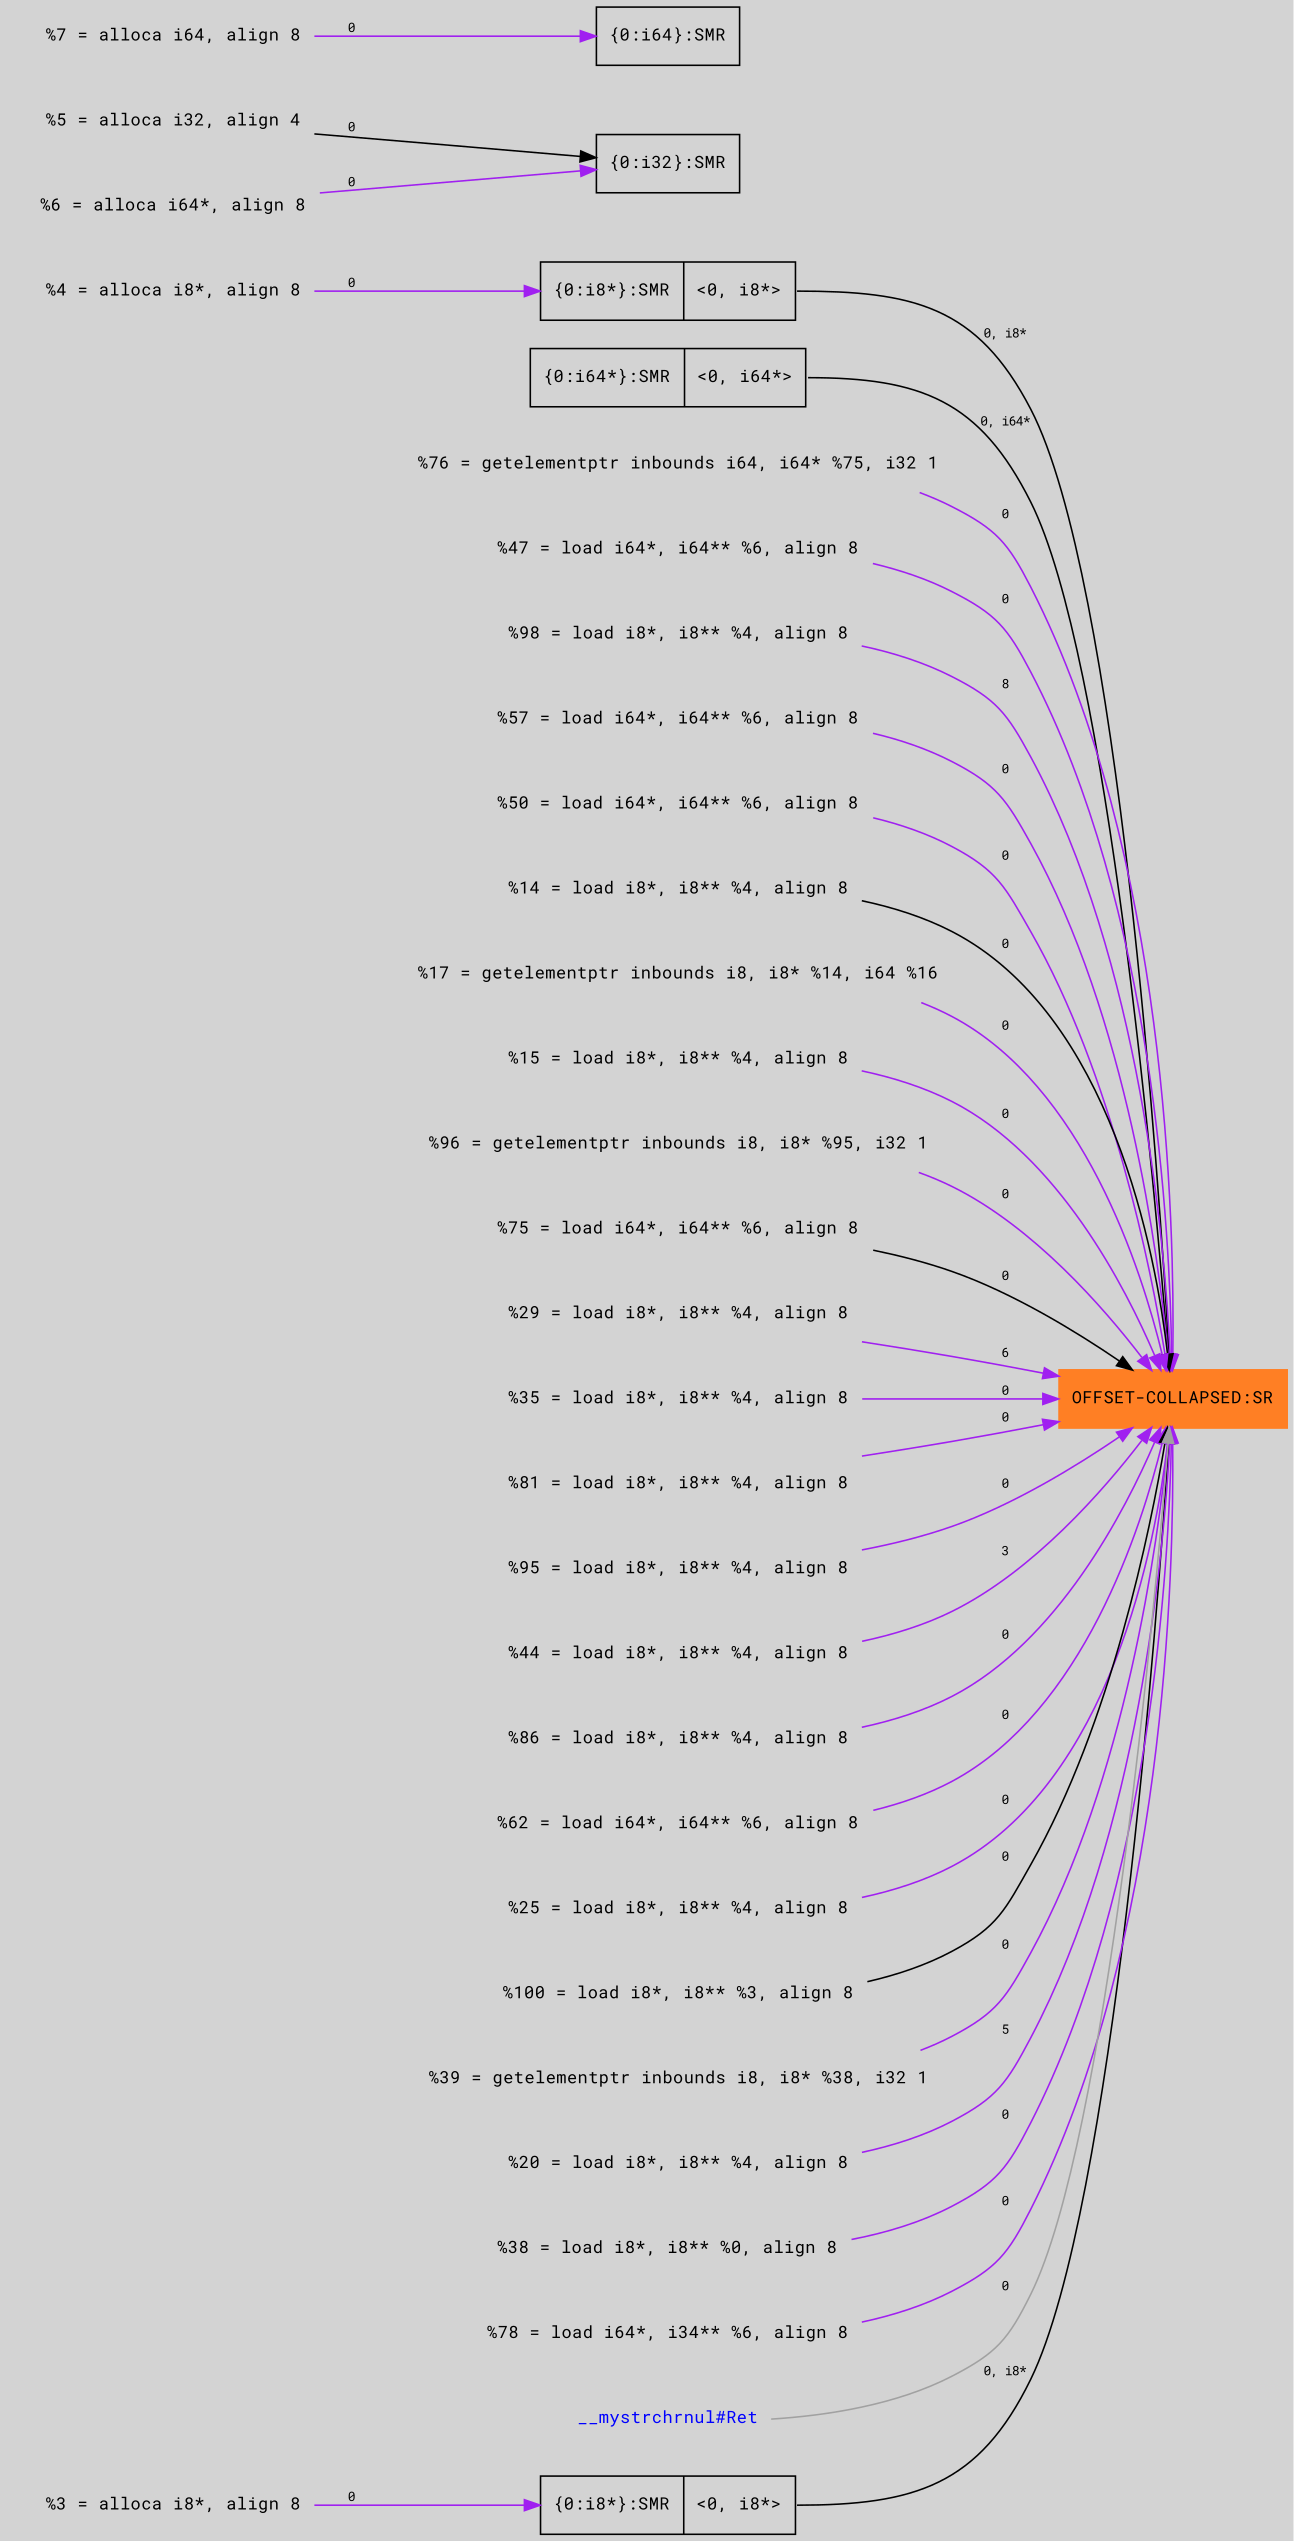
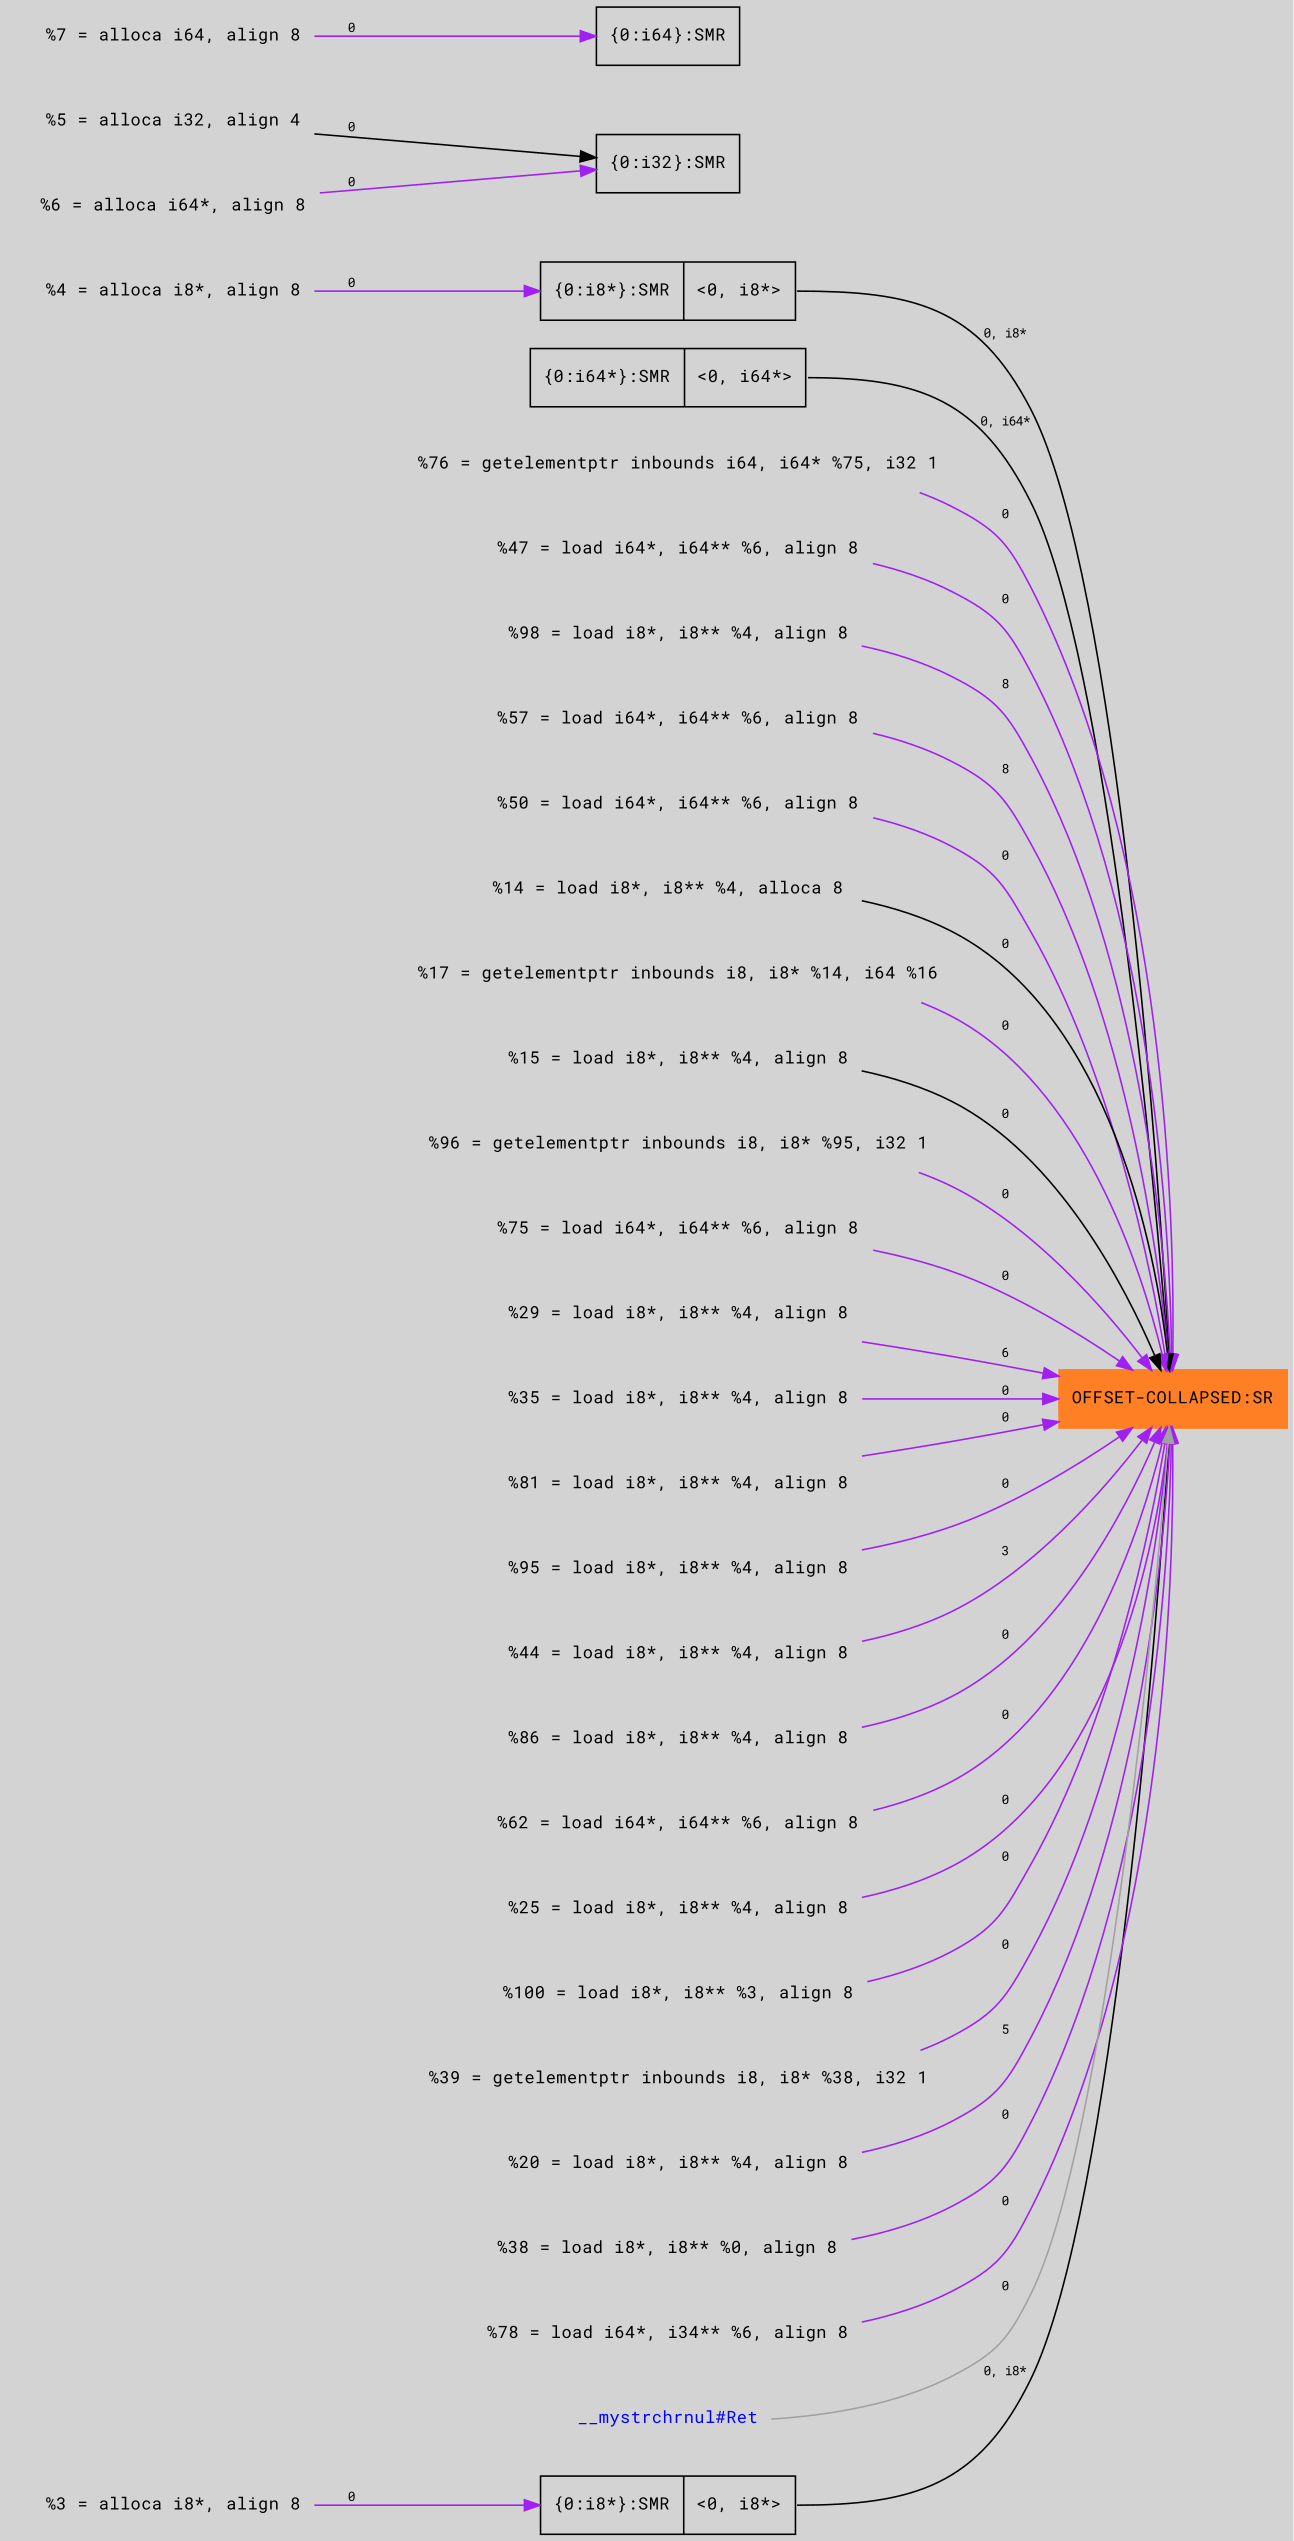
(1006, 770) -> (1006, 770)
(668, 889) -> (668, 889)
(1043, 1175) -> (1043, 1175)
(1002, 1292) -> (1002, 1292)
(1080, 1758) -> (1080, 1758)
